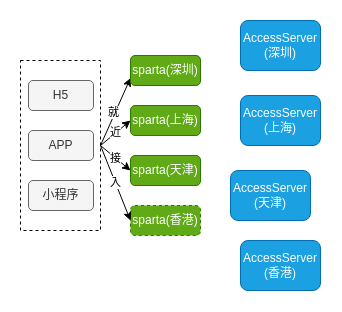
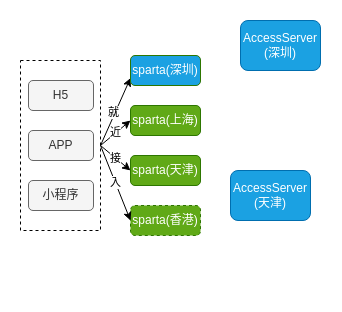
(166, 71) -> (166, 71)
(281, 121) -> none
(281, 266) -> none
